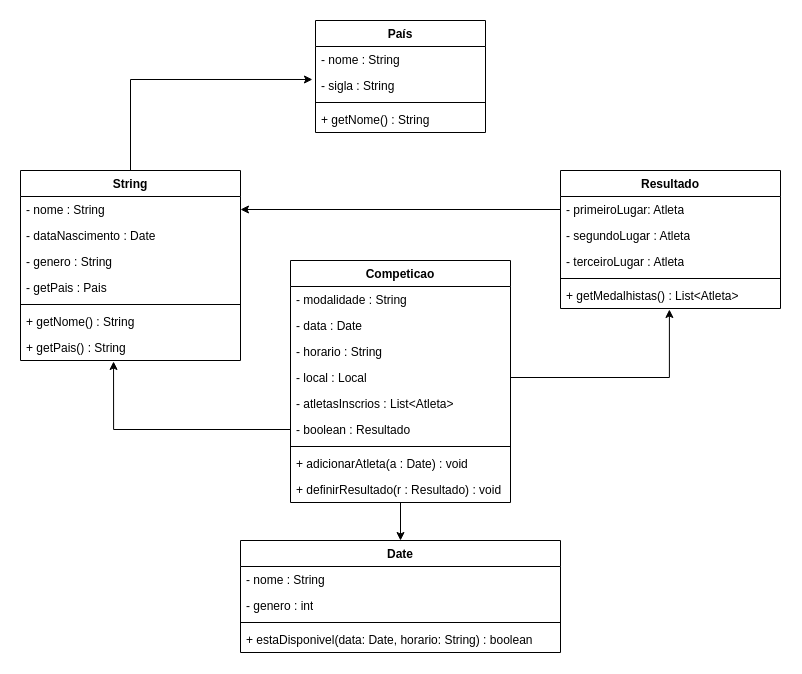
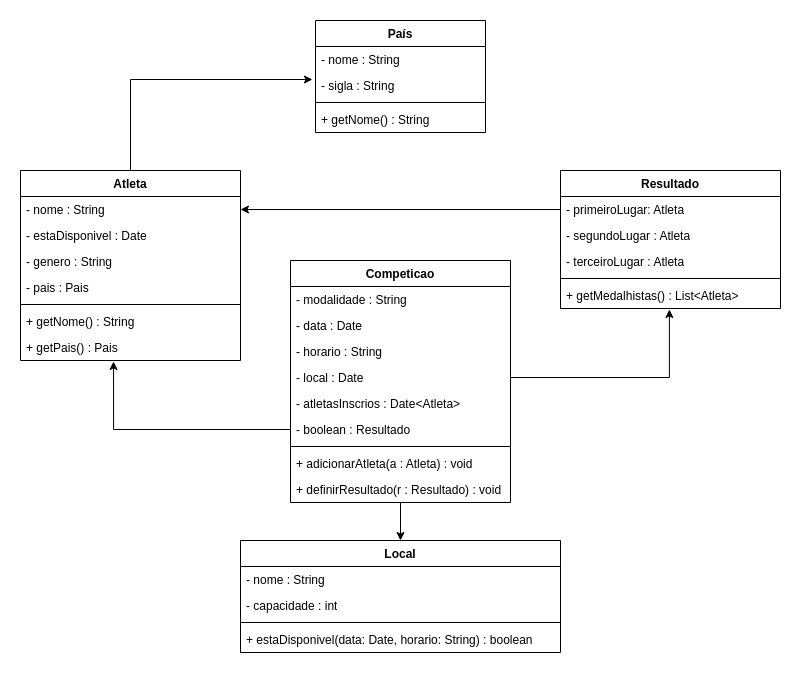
(131, 185) -> (131, 185)
(96, 237) -> (93, 237)
(71, 289) -> (61, 289)
(84, 349) -> (78, 349)
(336, 379) -> (334, 379)
(392, 405) -> (393, 405)
(394, 465) -> (399, 465)
(401, 555) -> (401, 555)
(286, 607) -> (298, 607)
